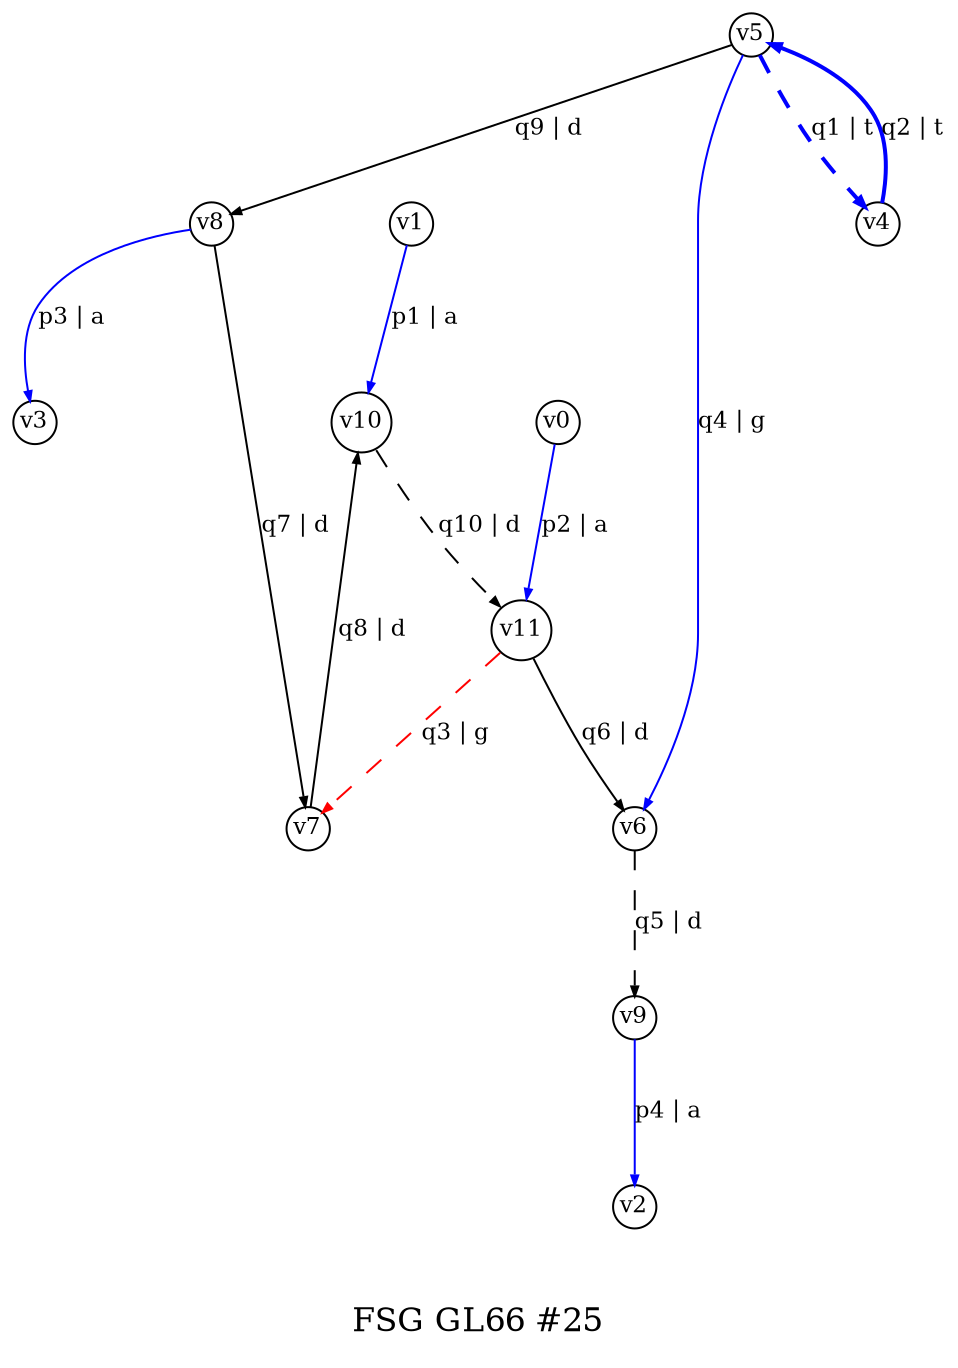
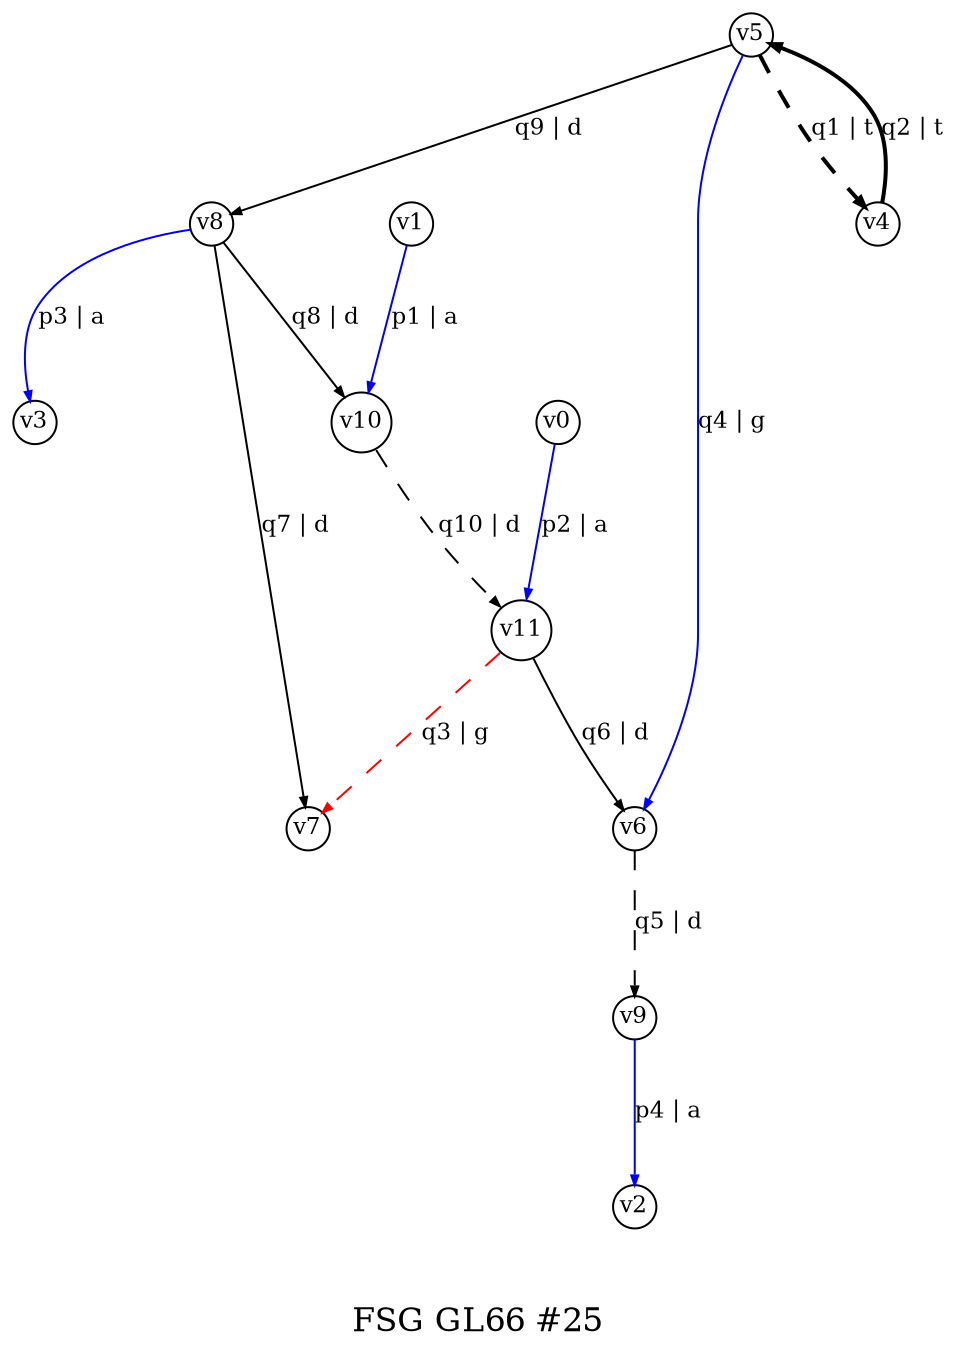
(866, 104) -> (866, 104)
(803, 131) -> (803, 131)
(334, 636) -> (281, 316)
